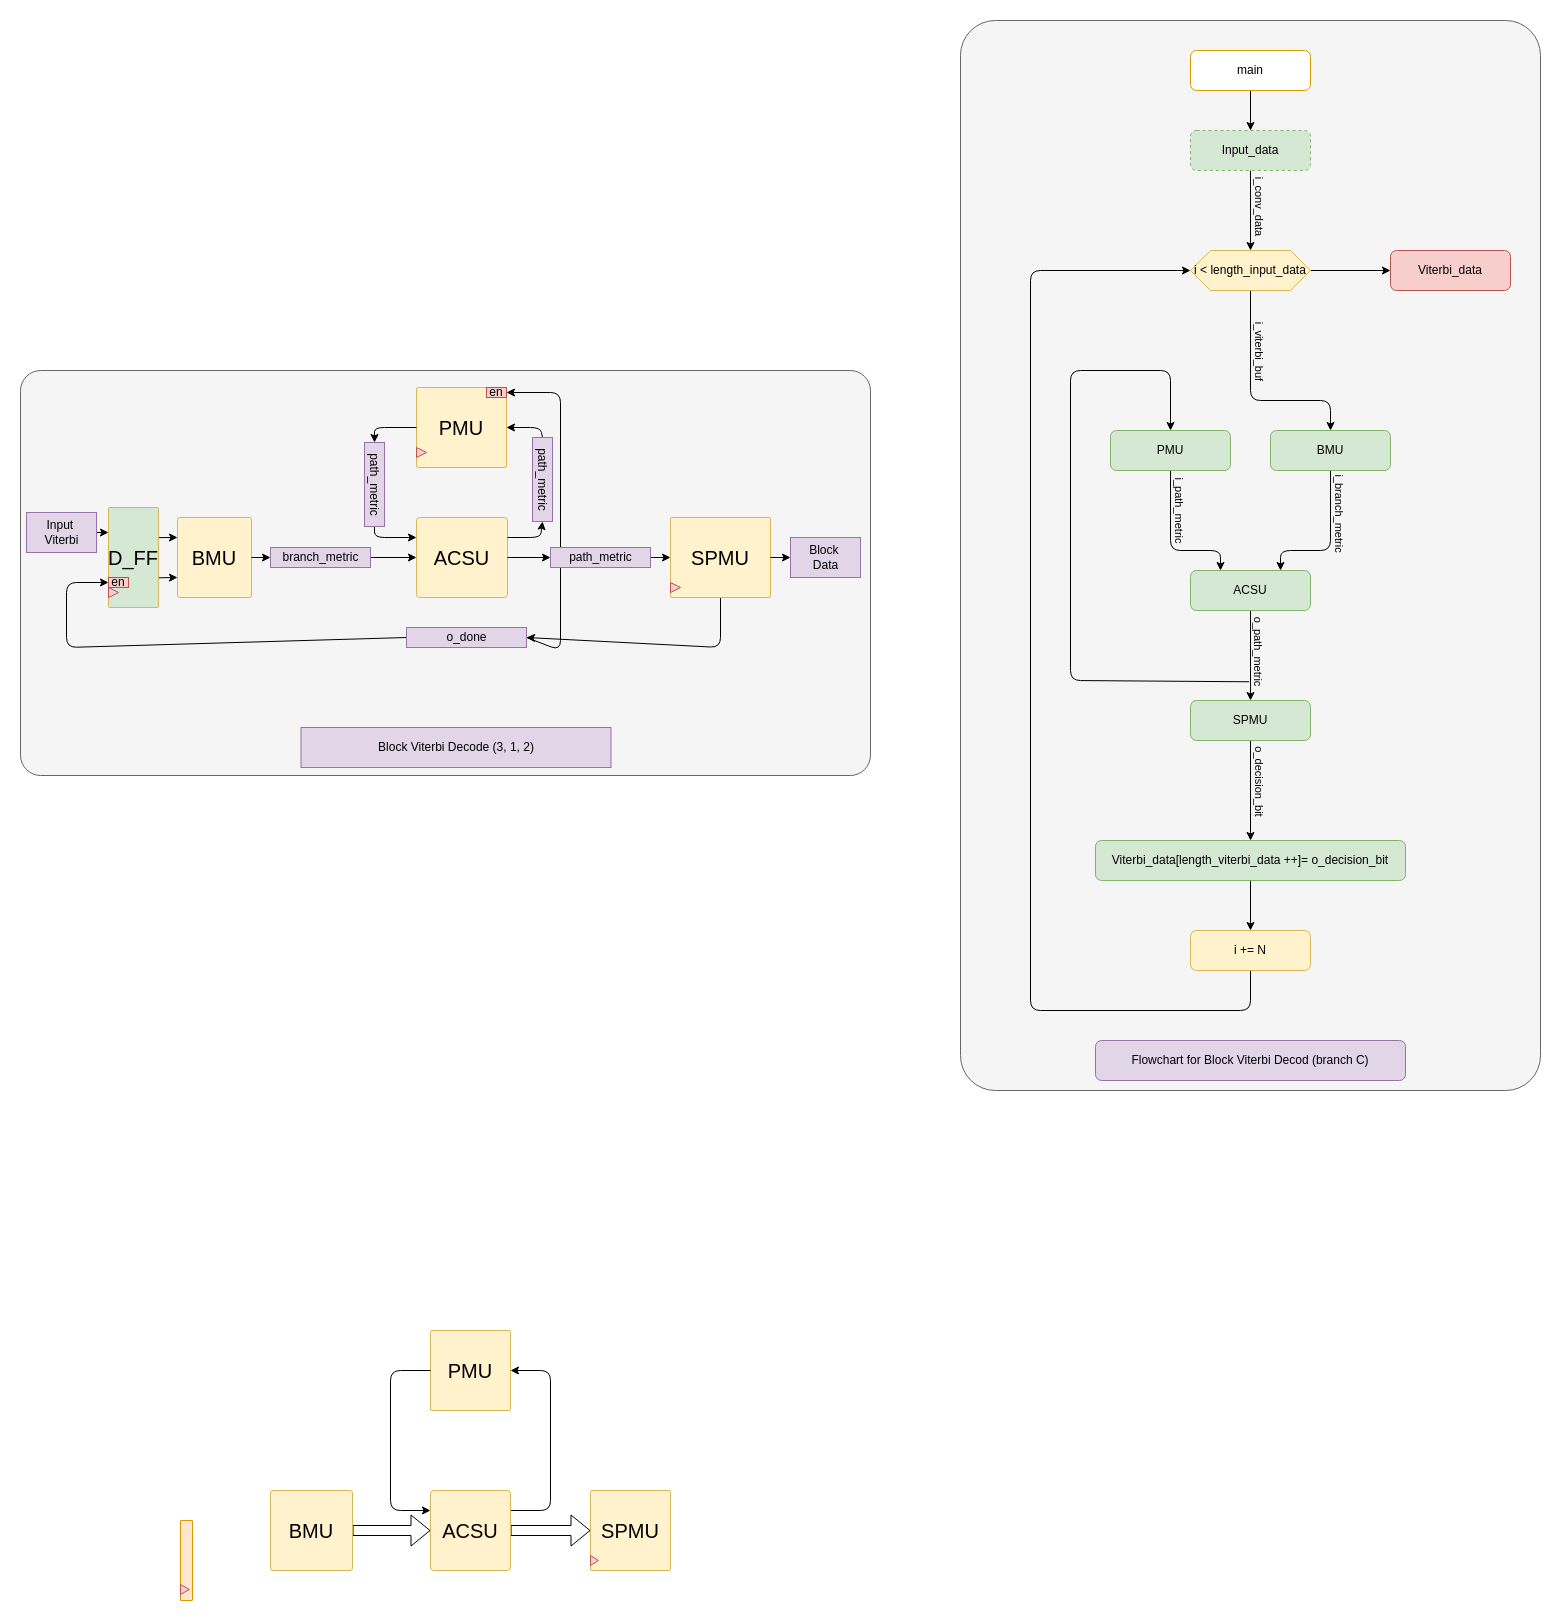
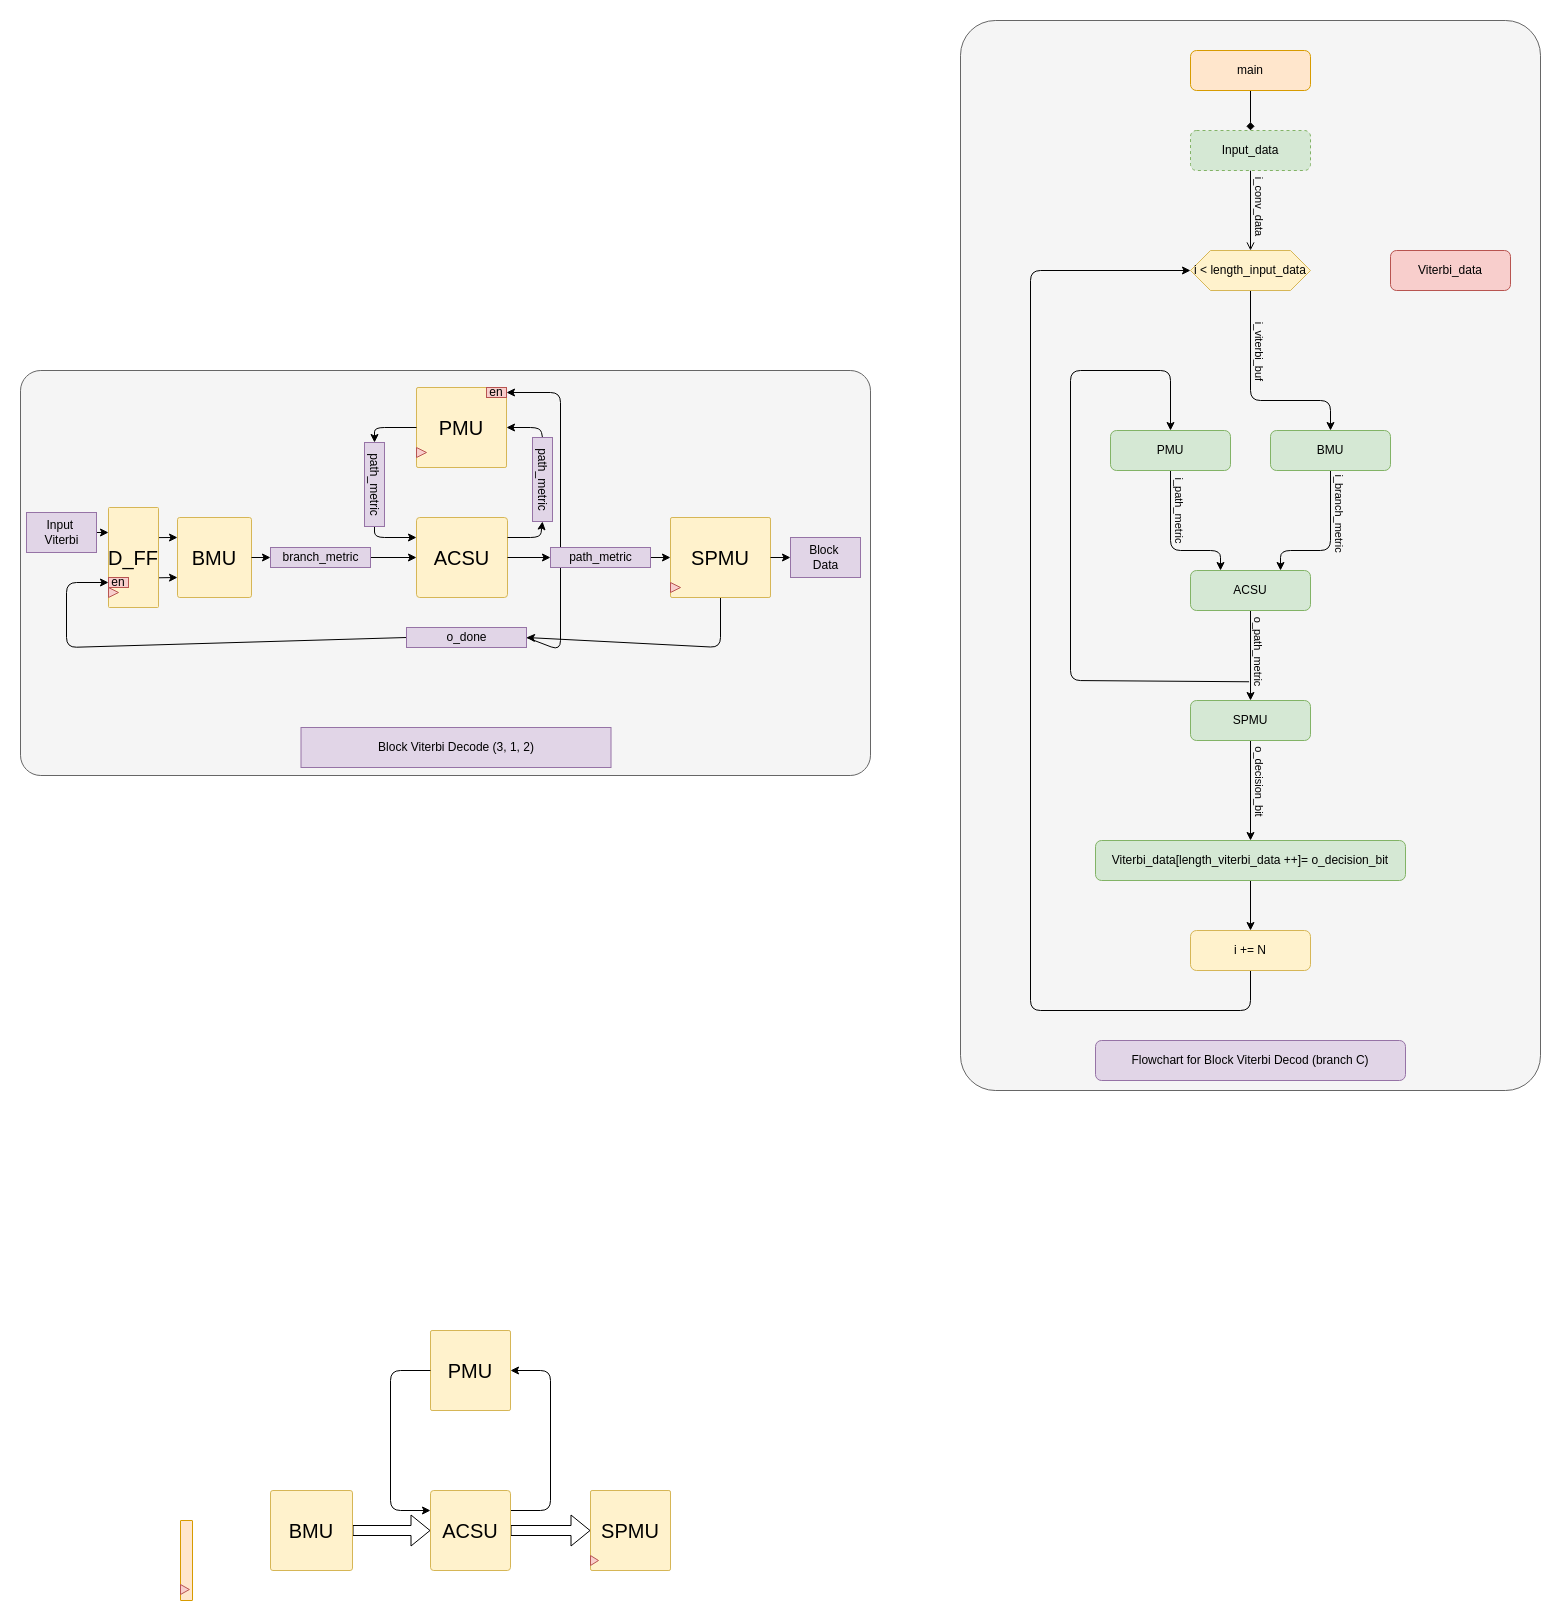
(1251, 71) -> (1251, 71)
(1251, 122) -> (1251, 122)
(1251, 242) -> (1251, 244)
(1347, 271) -> none
(134, 558) -> (134, 558)
